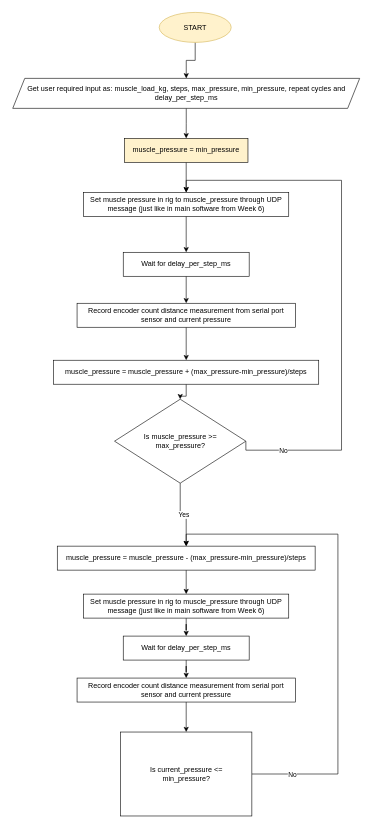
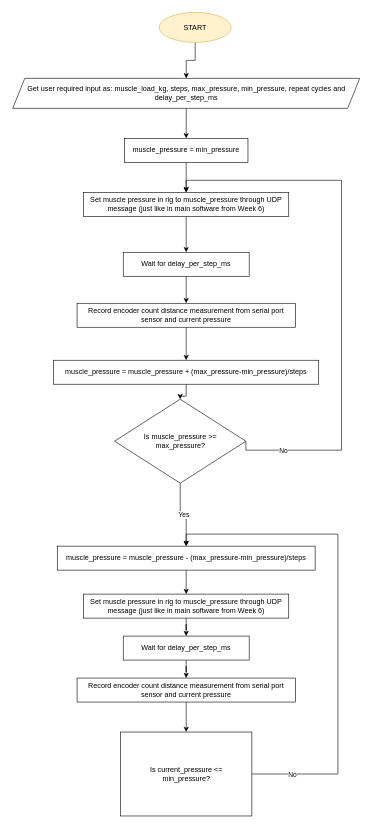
(186, 150) -> (186, 150)
